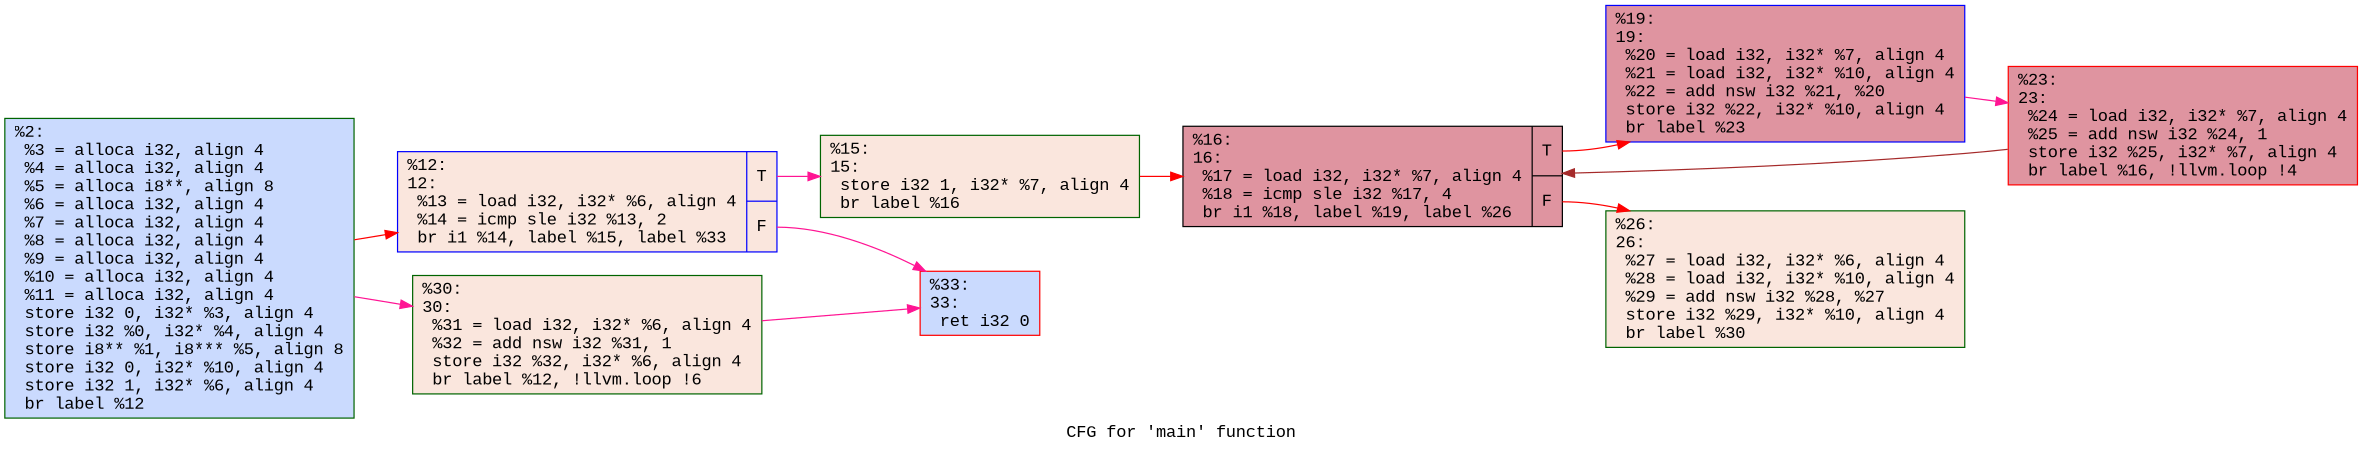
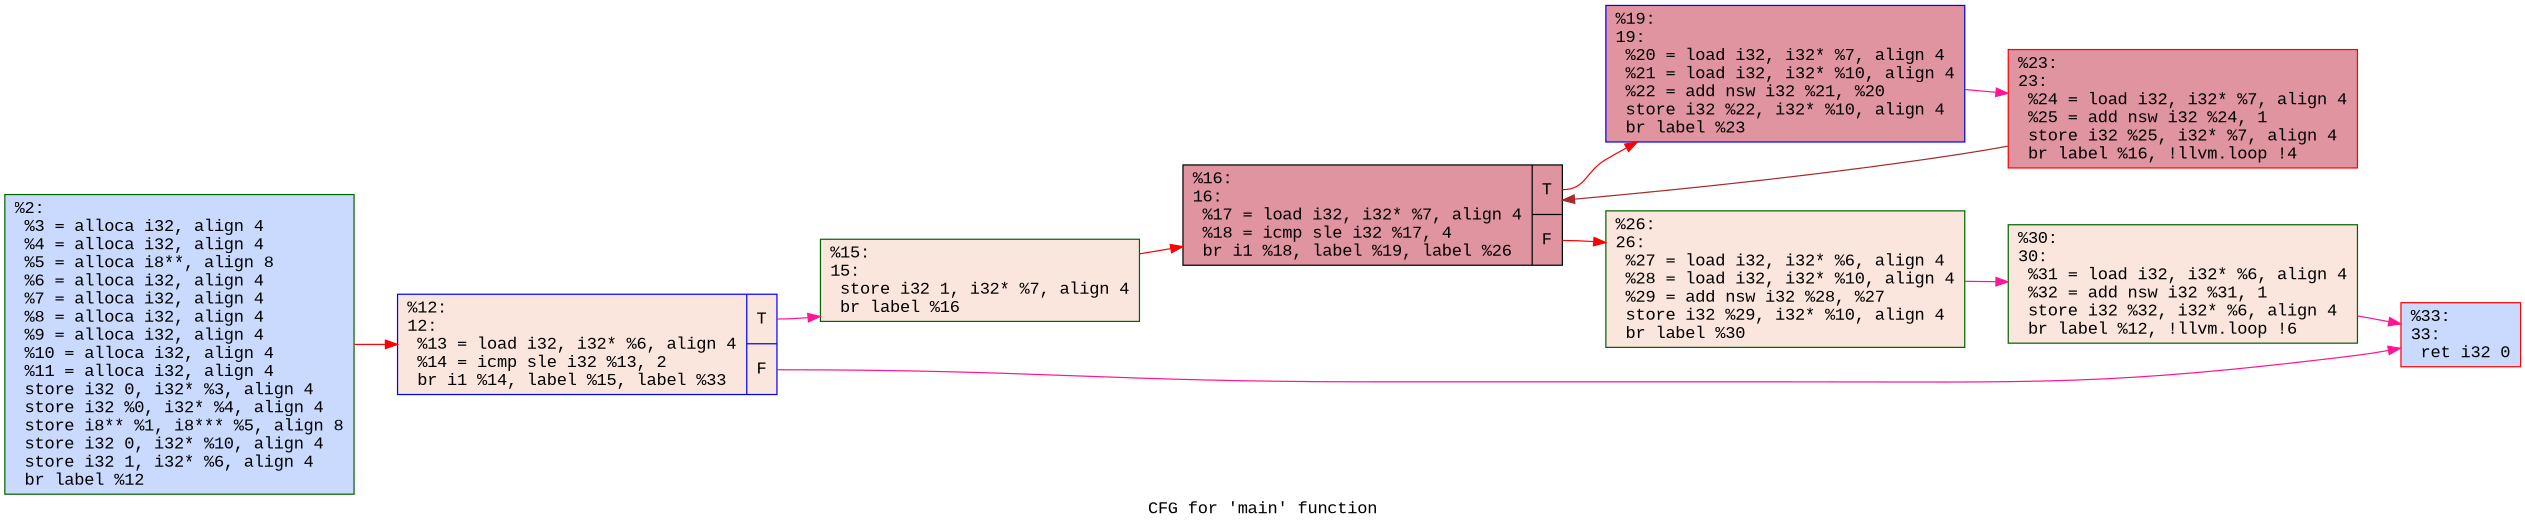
(377, 300) -> (1980, 281)
